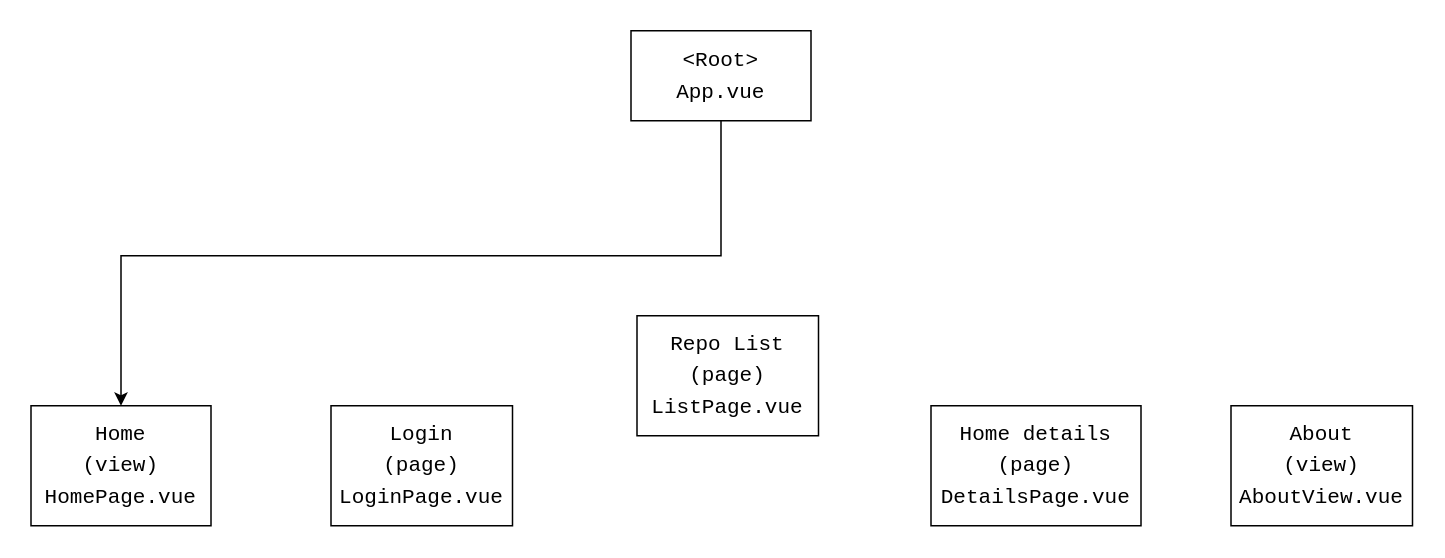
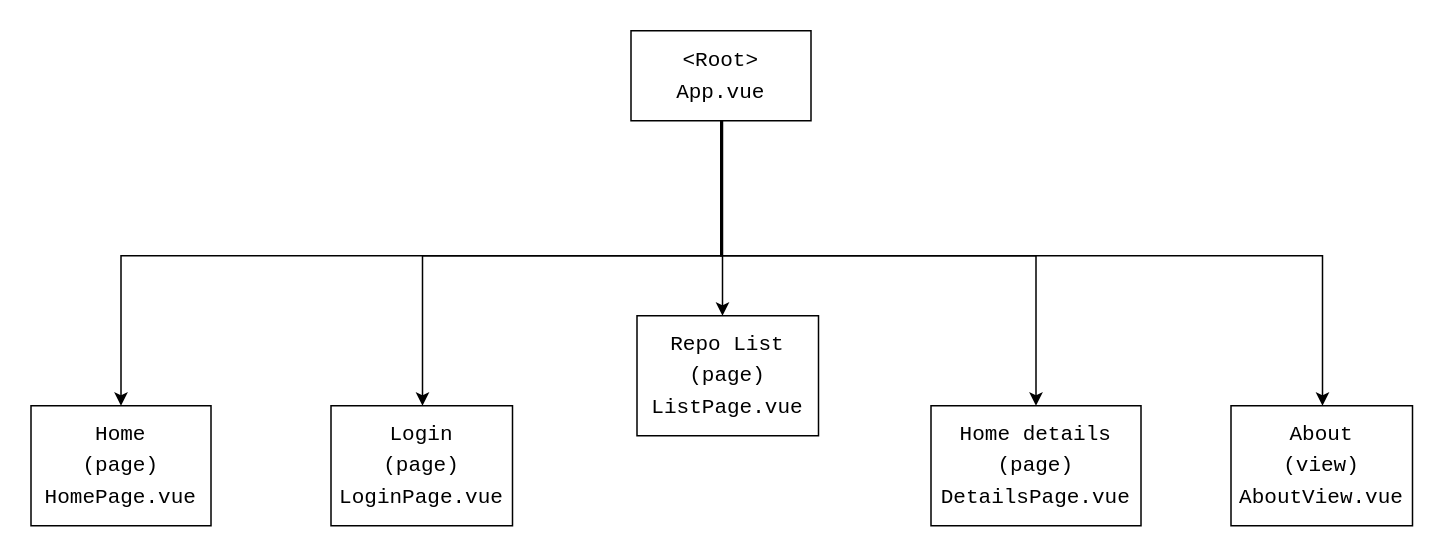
none -> (1250, 256)
none -> (722, 282)
none -> (422, 326)
none -> (1036, 327)
(121, 466) -> (121, 466)
